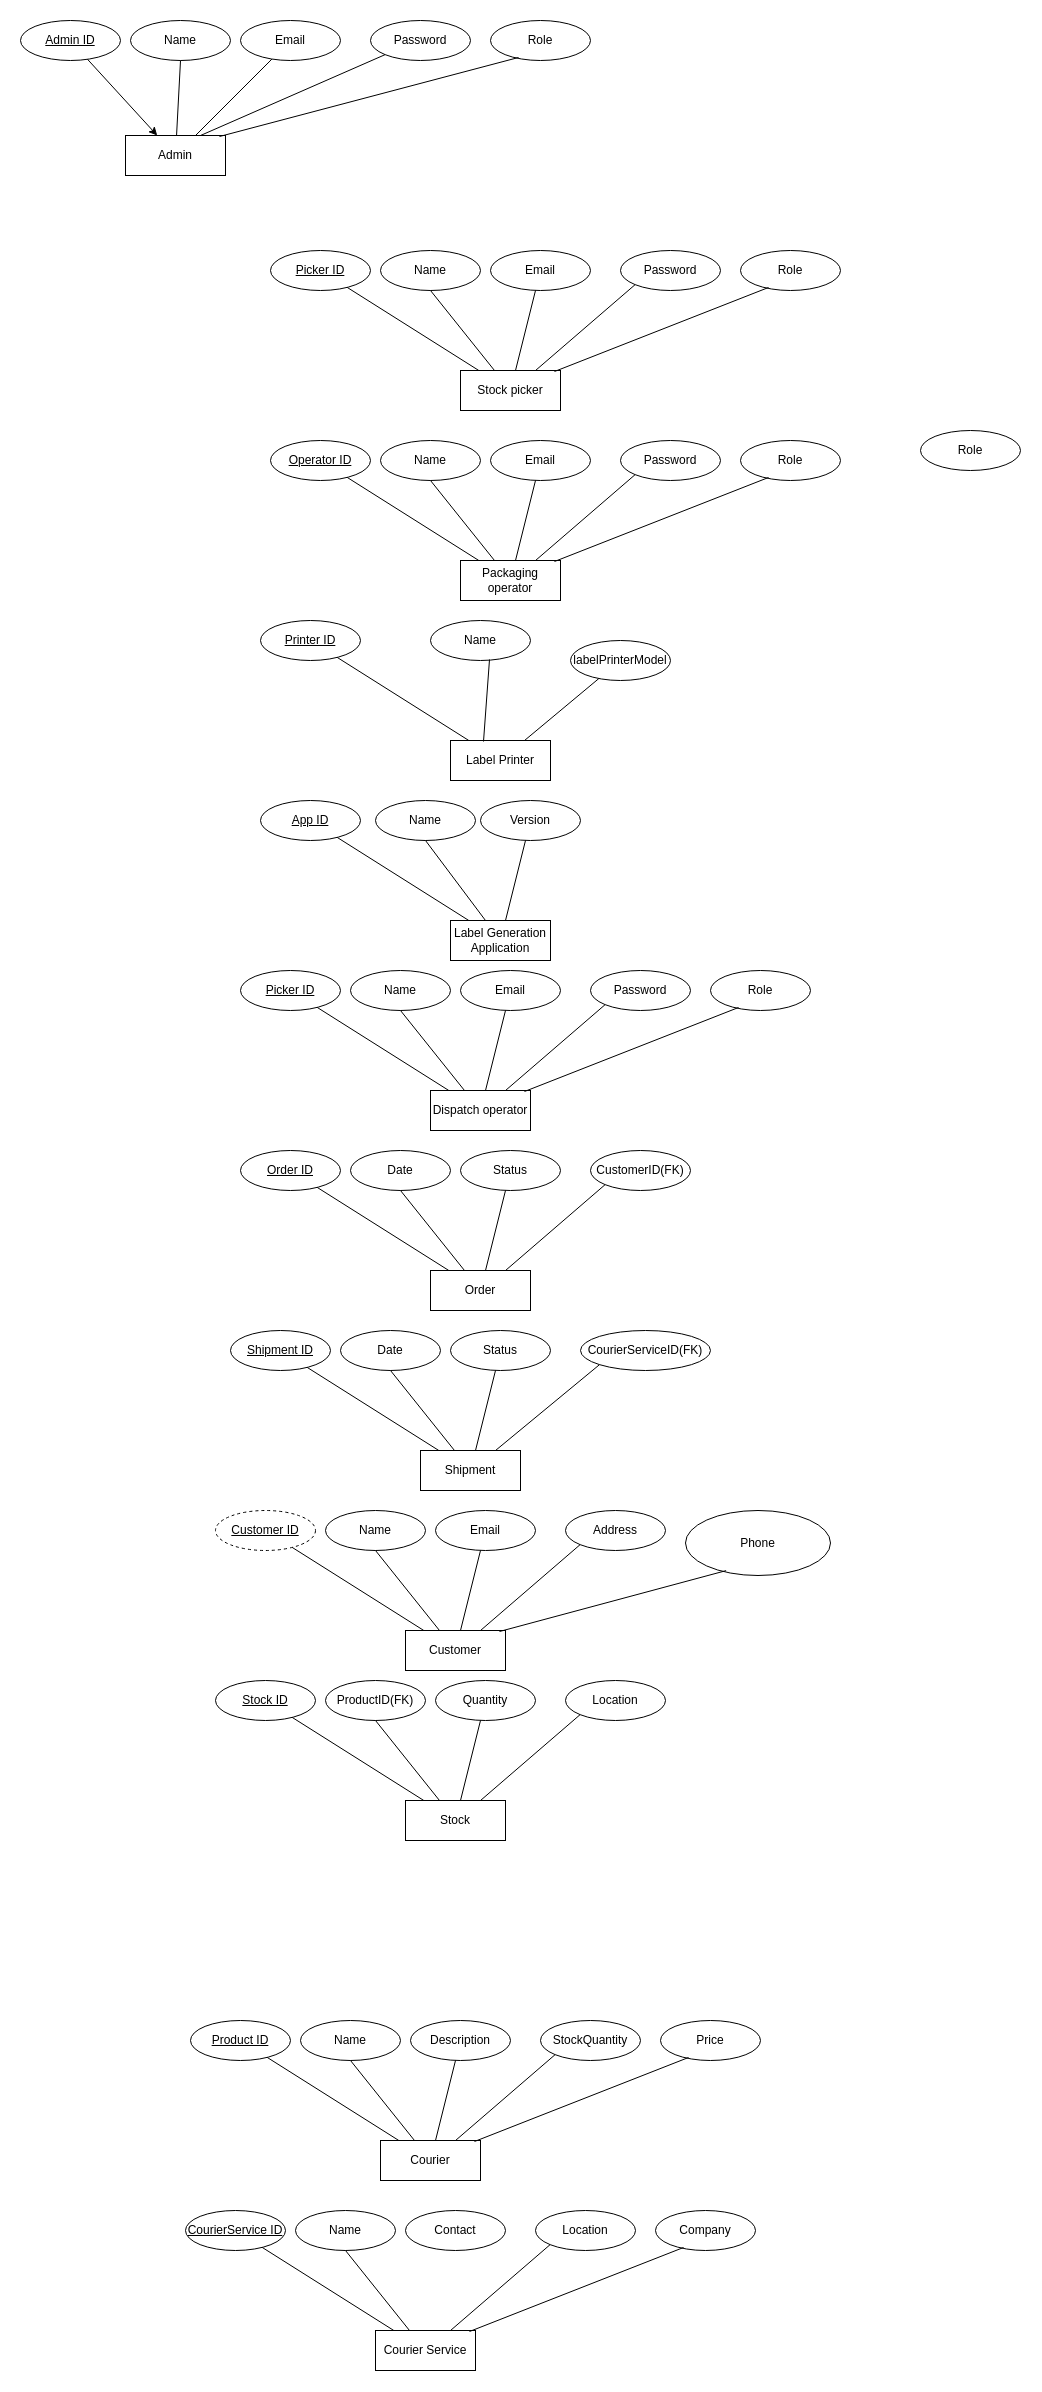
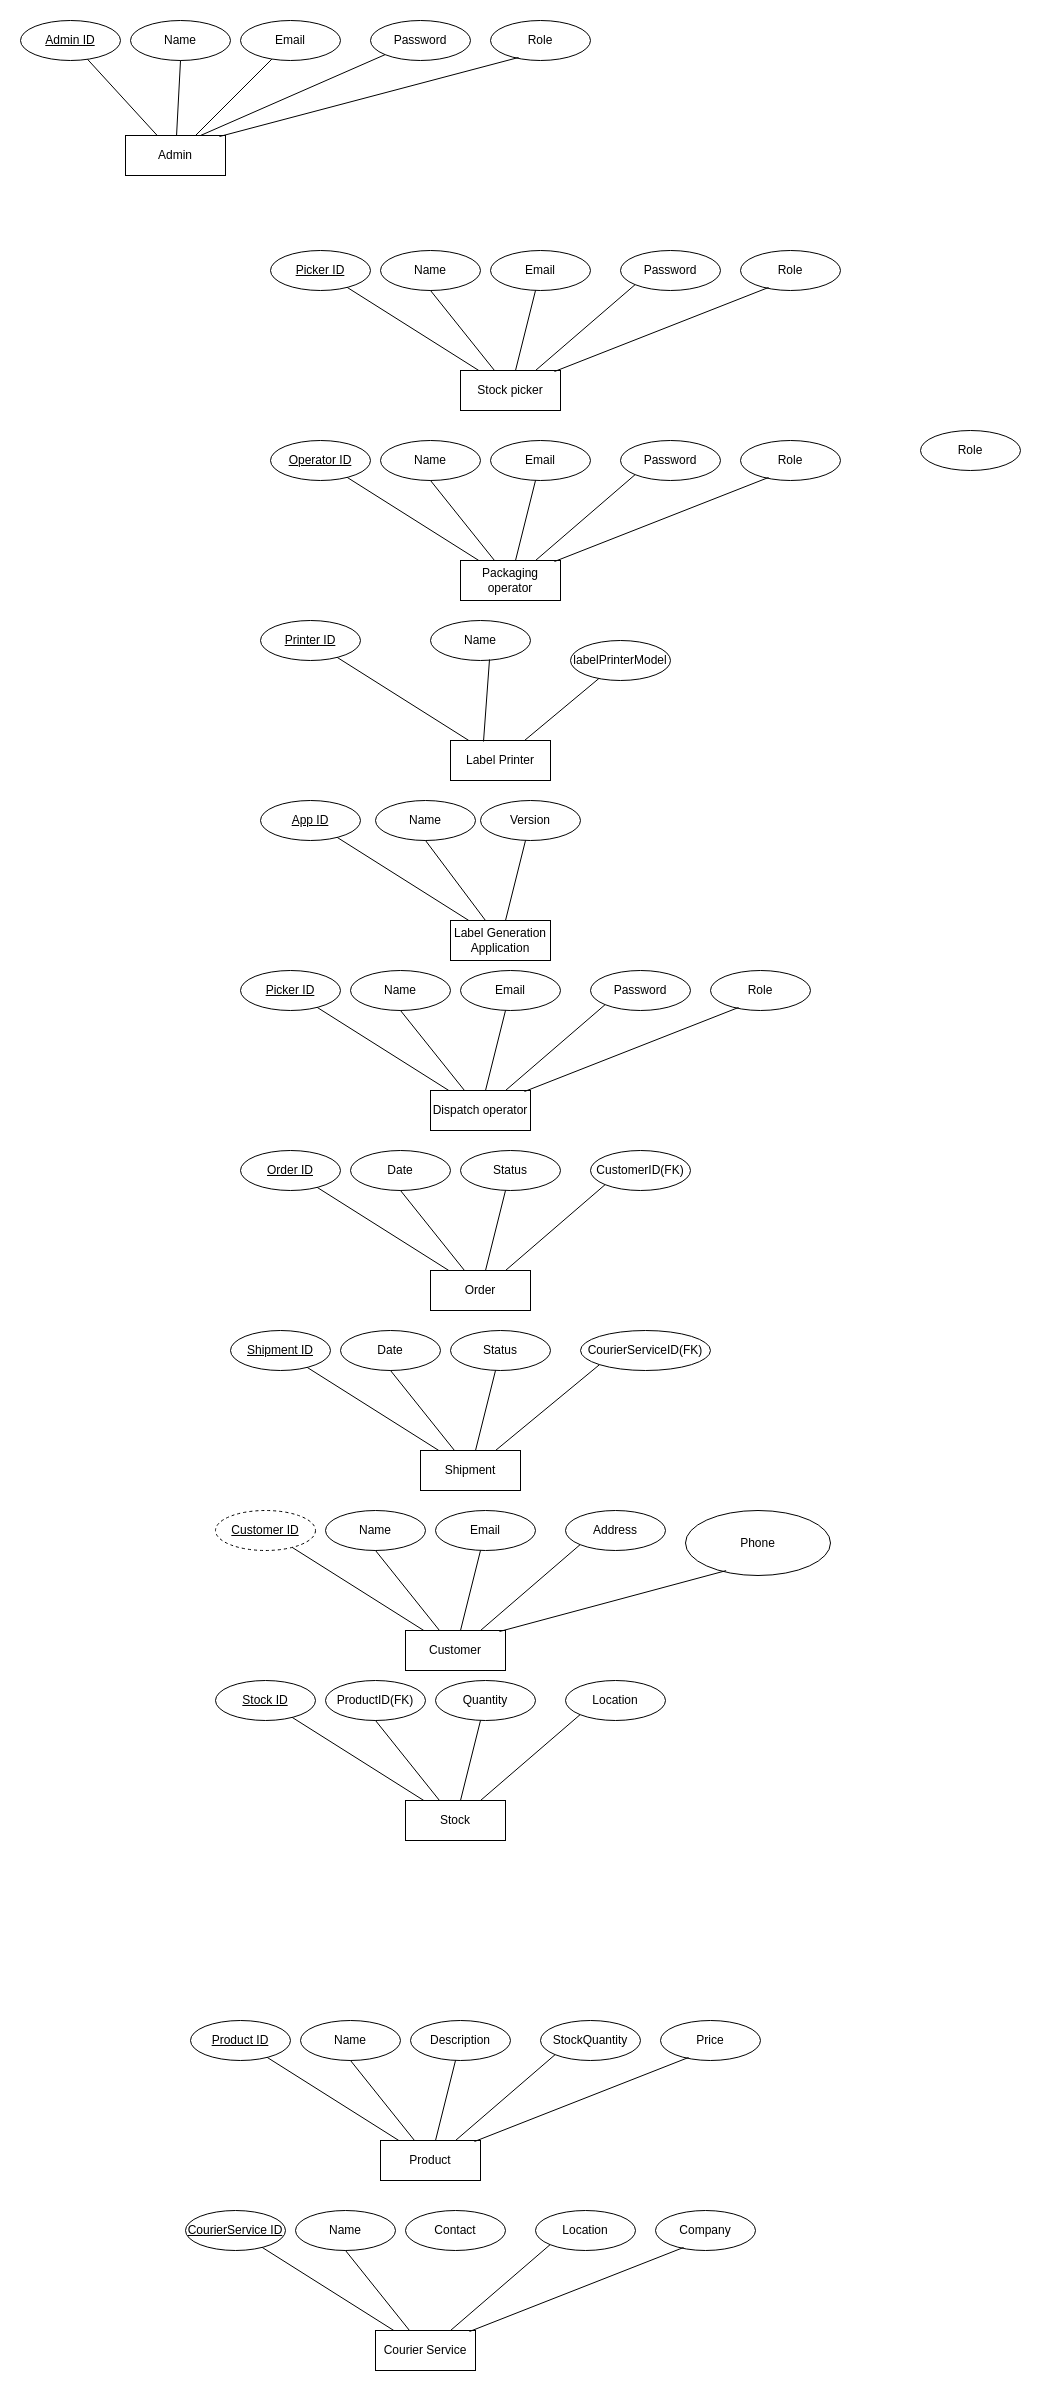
(152, 129) -> (154, 132)
(431, 2161) -> (431, 2161)
